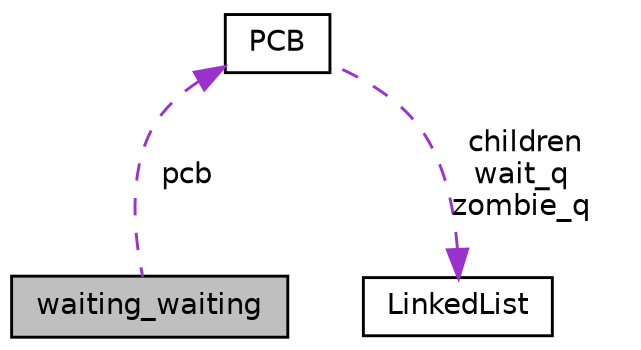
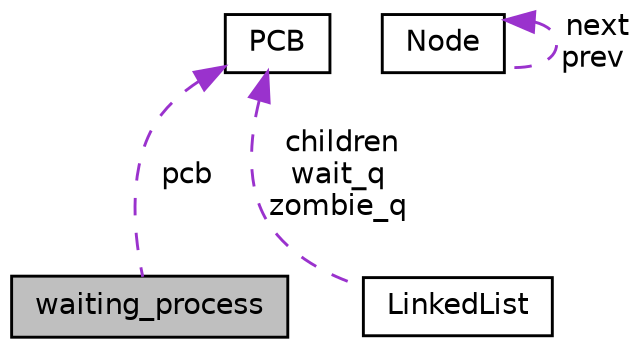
none -> (443, 44)
(425, 136) -> (266, 218)
(150, 307) -> (150, 307)
